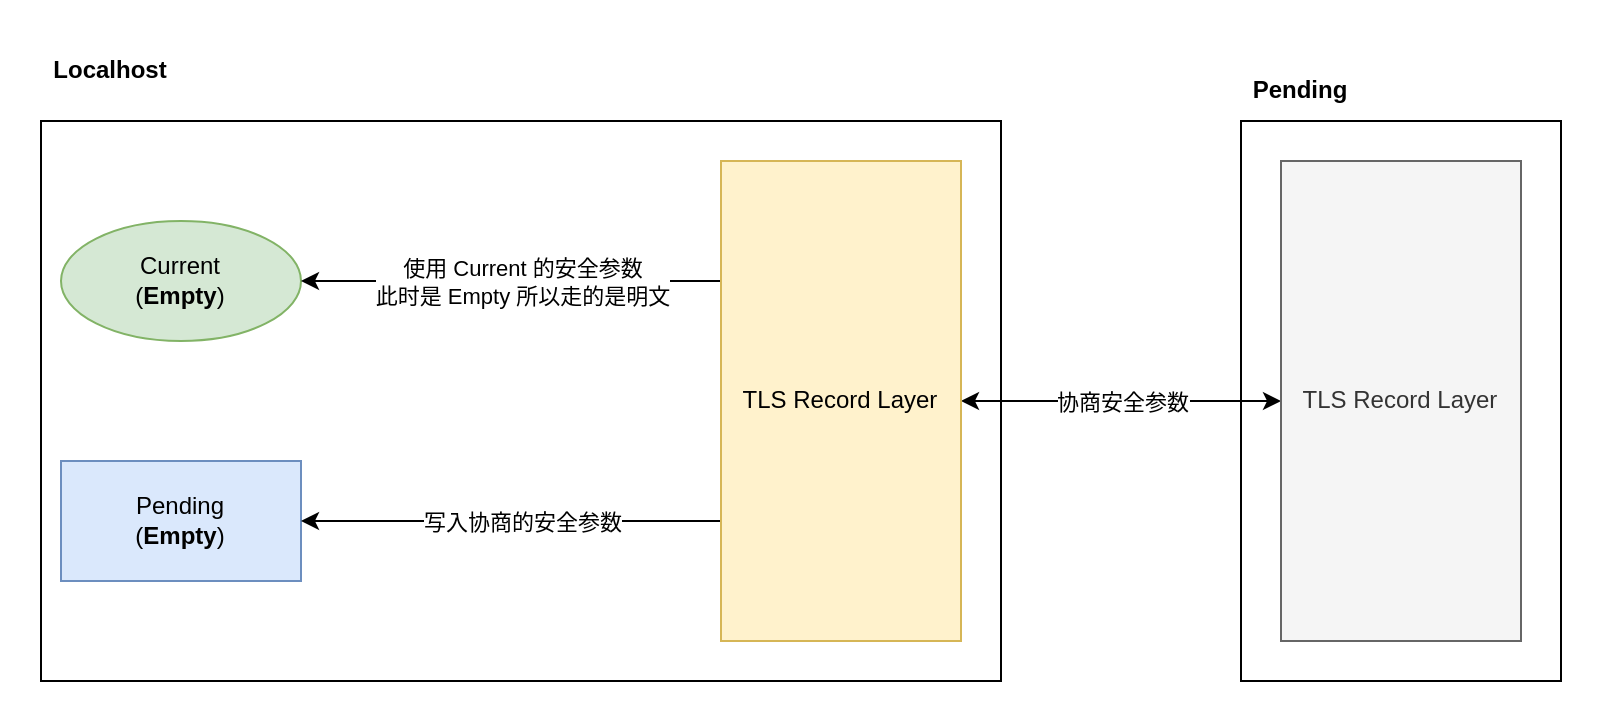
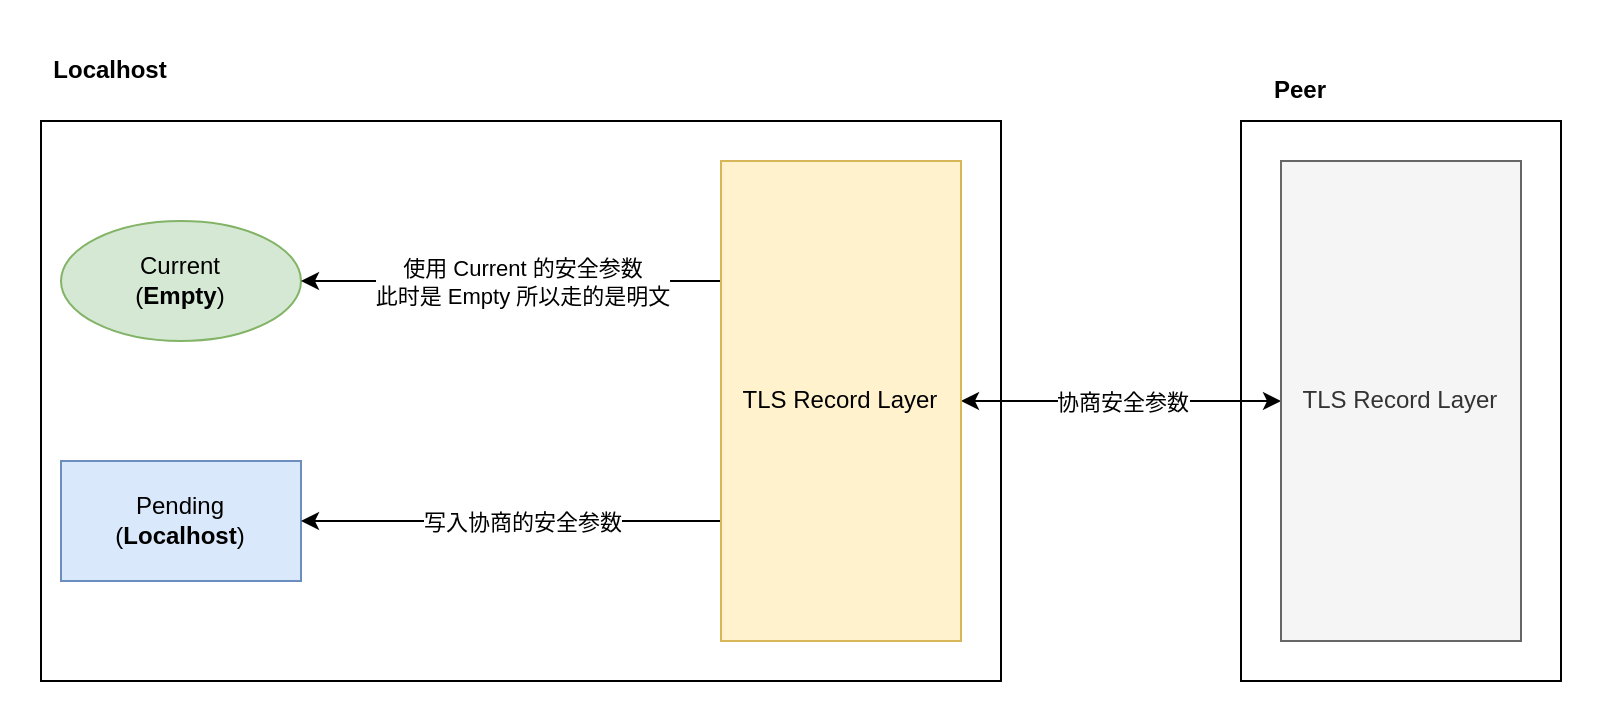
(1301, 91) -> (1301, 91)
(181, 521) -> (181, 521)
